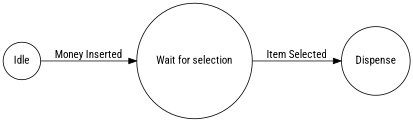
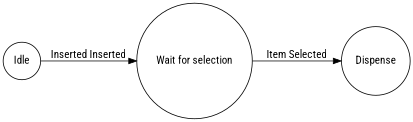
(89, 55) -> (89, 55)
